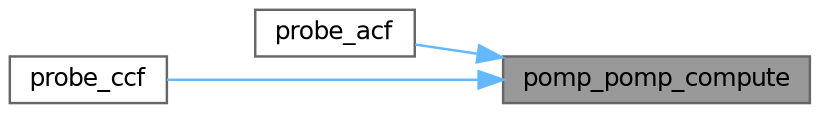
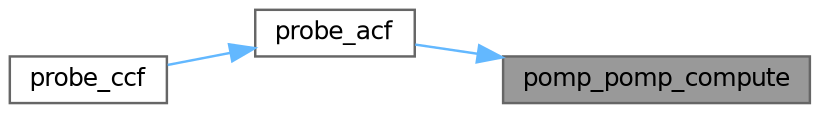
(323, 80) -> (199, 59)
